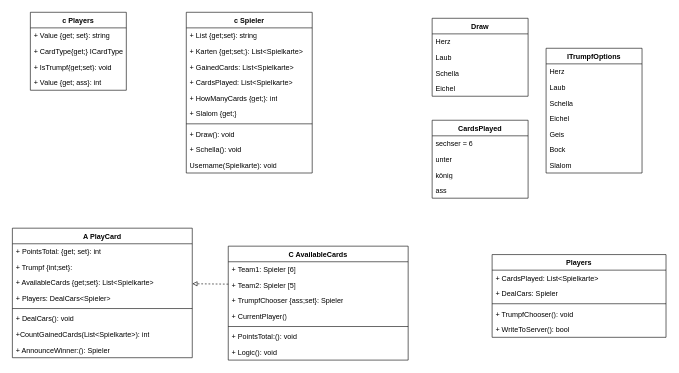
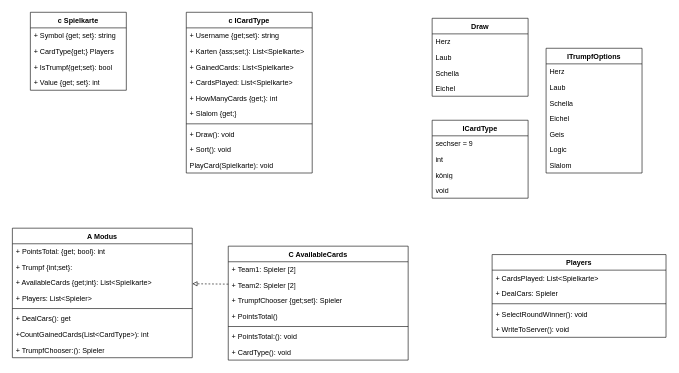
(78, 21) -> (78, 21)
(249, 21) -> (249, 21)
(79, 36) -> (79, 41)
(232, 36) -> (241, 36)
(79, 56) -> (79, 52)
(250, 56) -> (250, 56)
(79, 72) -> (79, 72)
(73, 83) -> (73, 83)
(480, 129) -> (480, 129)
(456, 144) -> (456, 144)
(219, 150) -> (214, 150)
(558, 150) -> (559, 150)
(446, 160) -> (441, 160)
(238, 166) -> (237, 166)
(442, 191) -> (443, 191)
(102, 237) -> (102, 237)
(67, 252) -> (68, 252)
(267, 270) -> (267, 270)
(94, 284) -> (93, 284)
(267, 286) -> (267, 286)
(66, 299) -> (58, 299)
(294, 302) -> (294, 302)
(539, 315) -> (545, 315)
(264, 317) -> (259, 317)
(48, 320) -> (46, 320)
(538, 330) -> (538, 330)
(90, 335) -> (88, 335)
(66, 351) -> (65, 351)
(257, 353) -> (264, 353)
